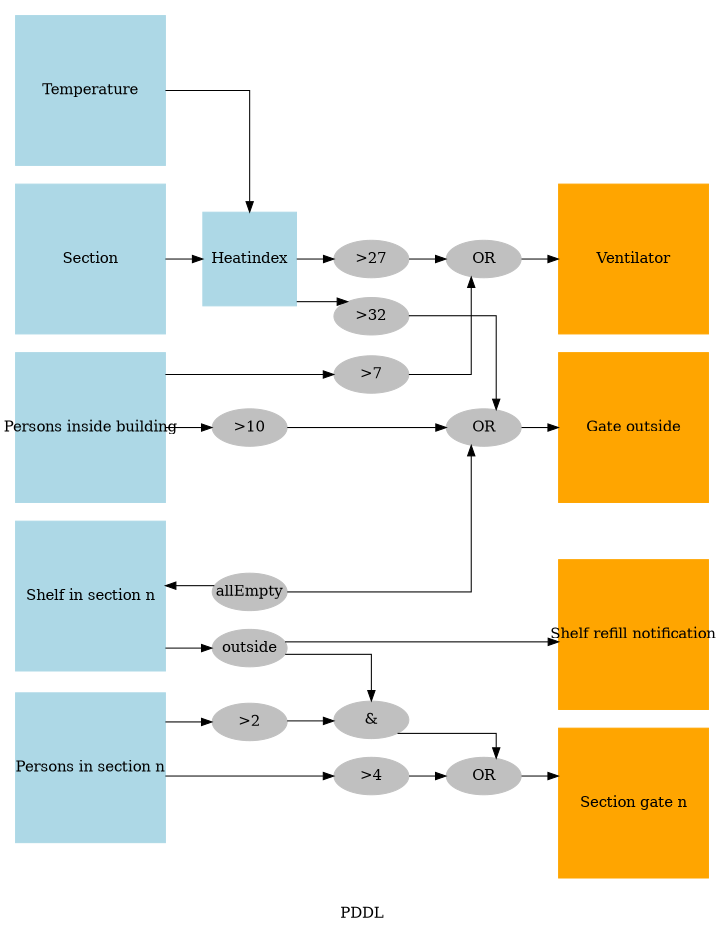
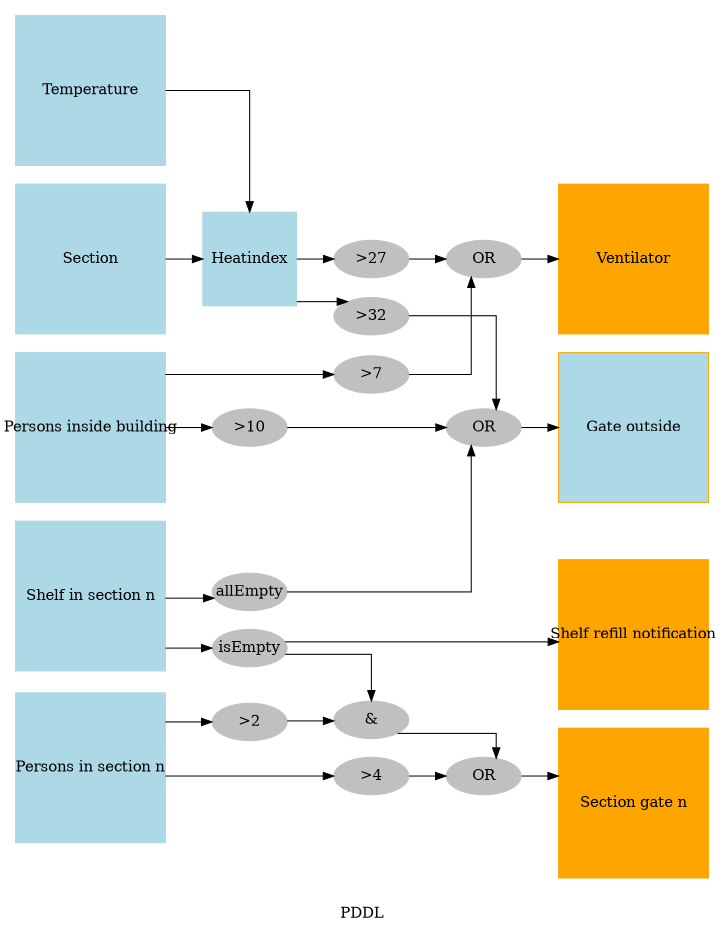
(634, 428) -> (634, 428)
(195, 586) -> (185, 598)
(250, 648) -> (250, 648)
